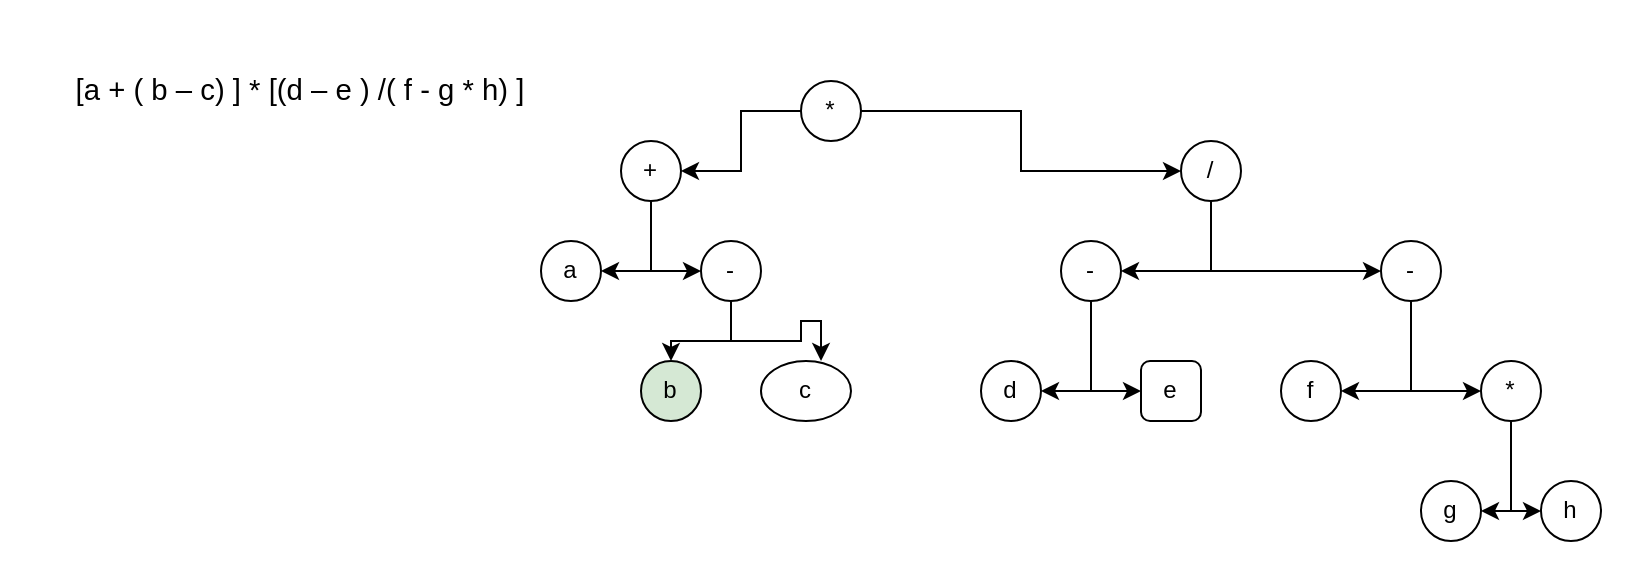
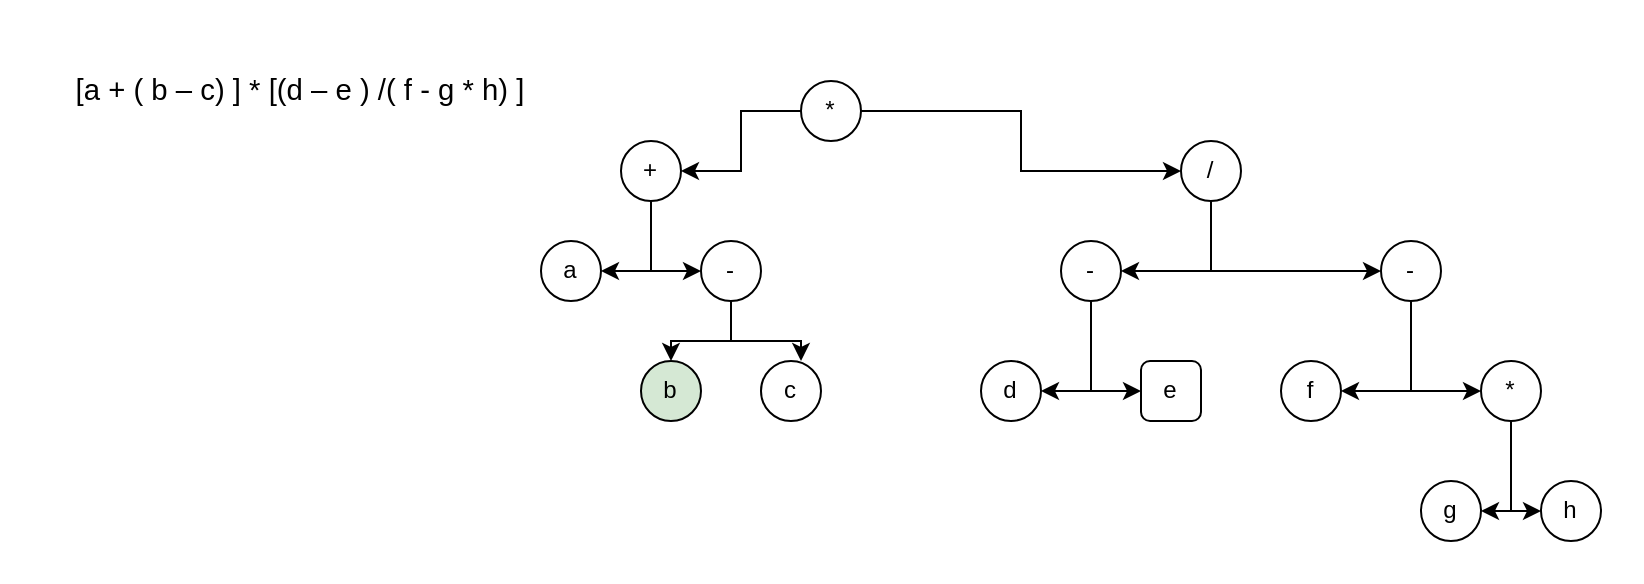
(806, 391) -> (791, 391)
